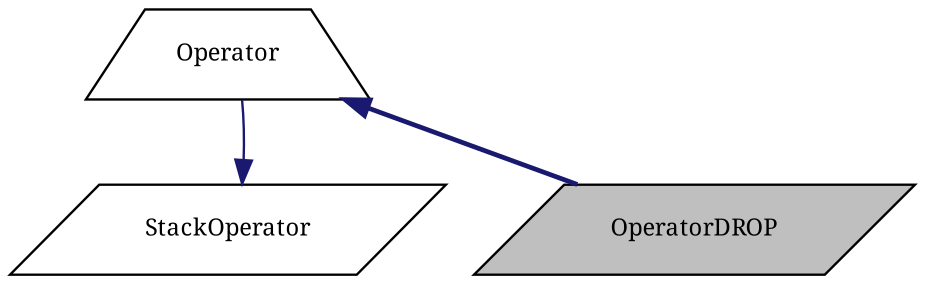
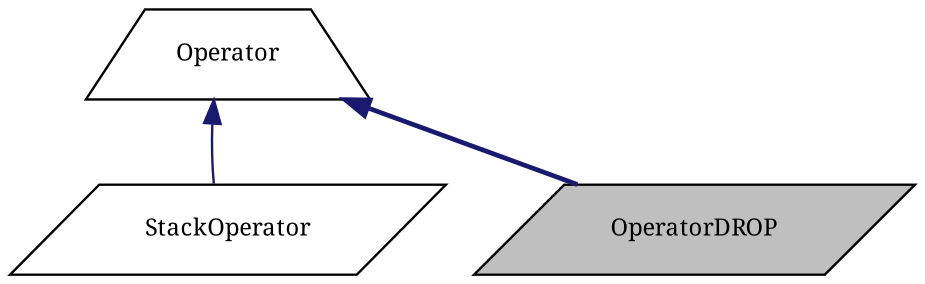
(244, 130) -> (212, 154)
